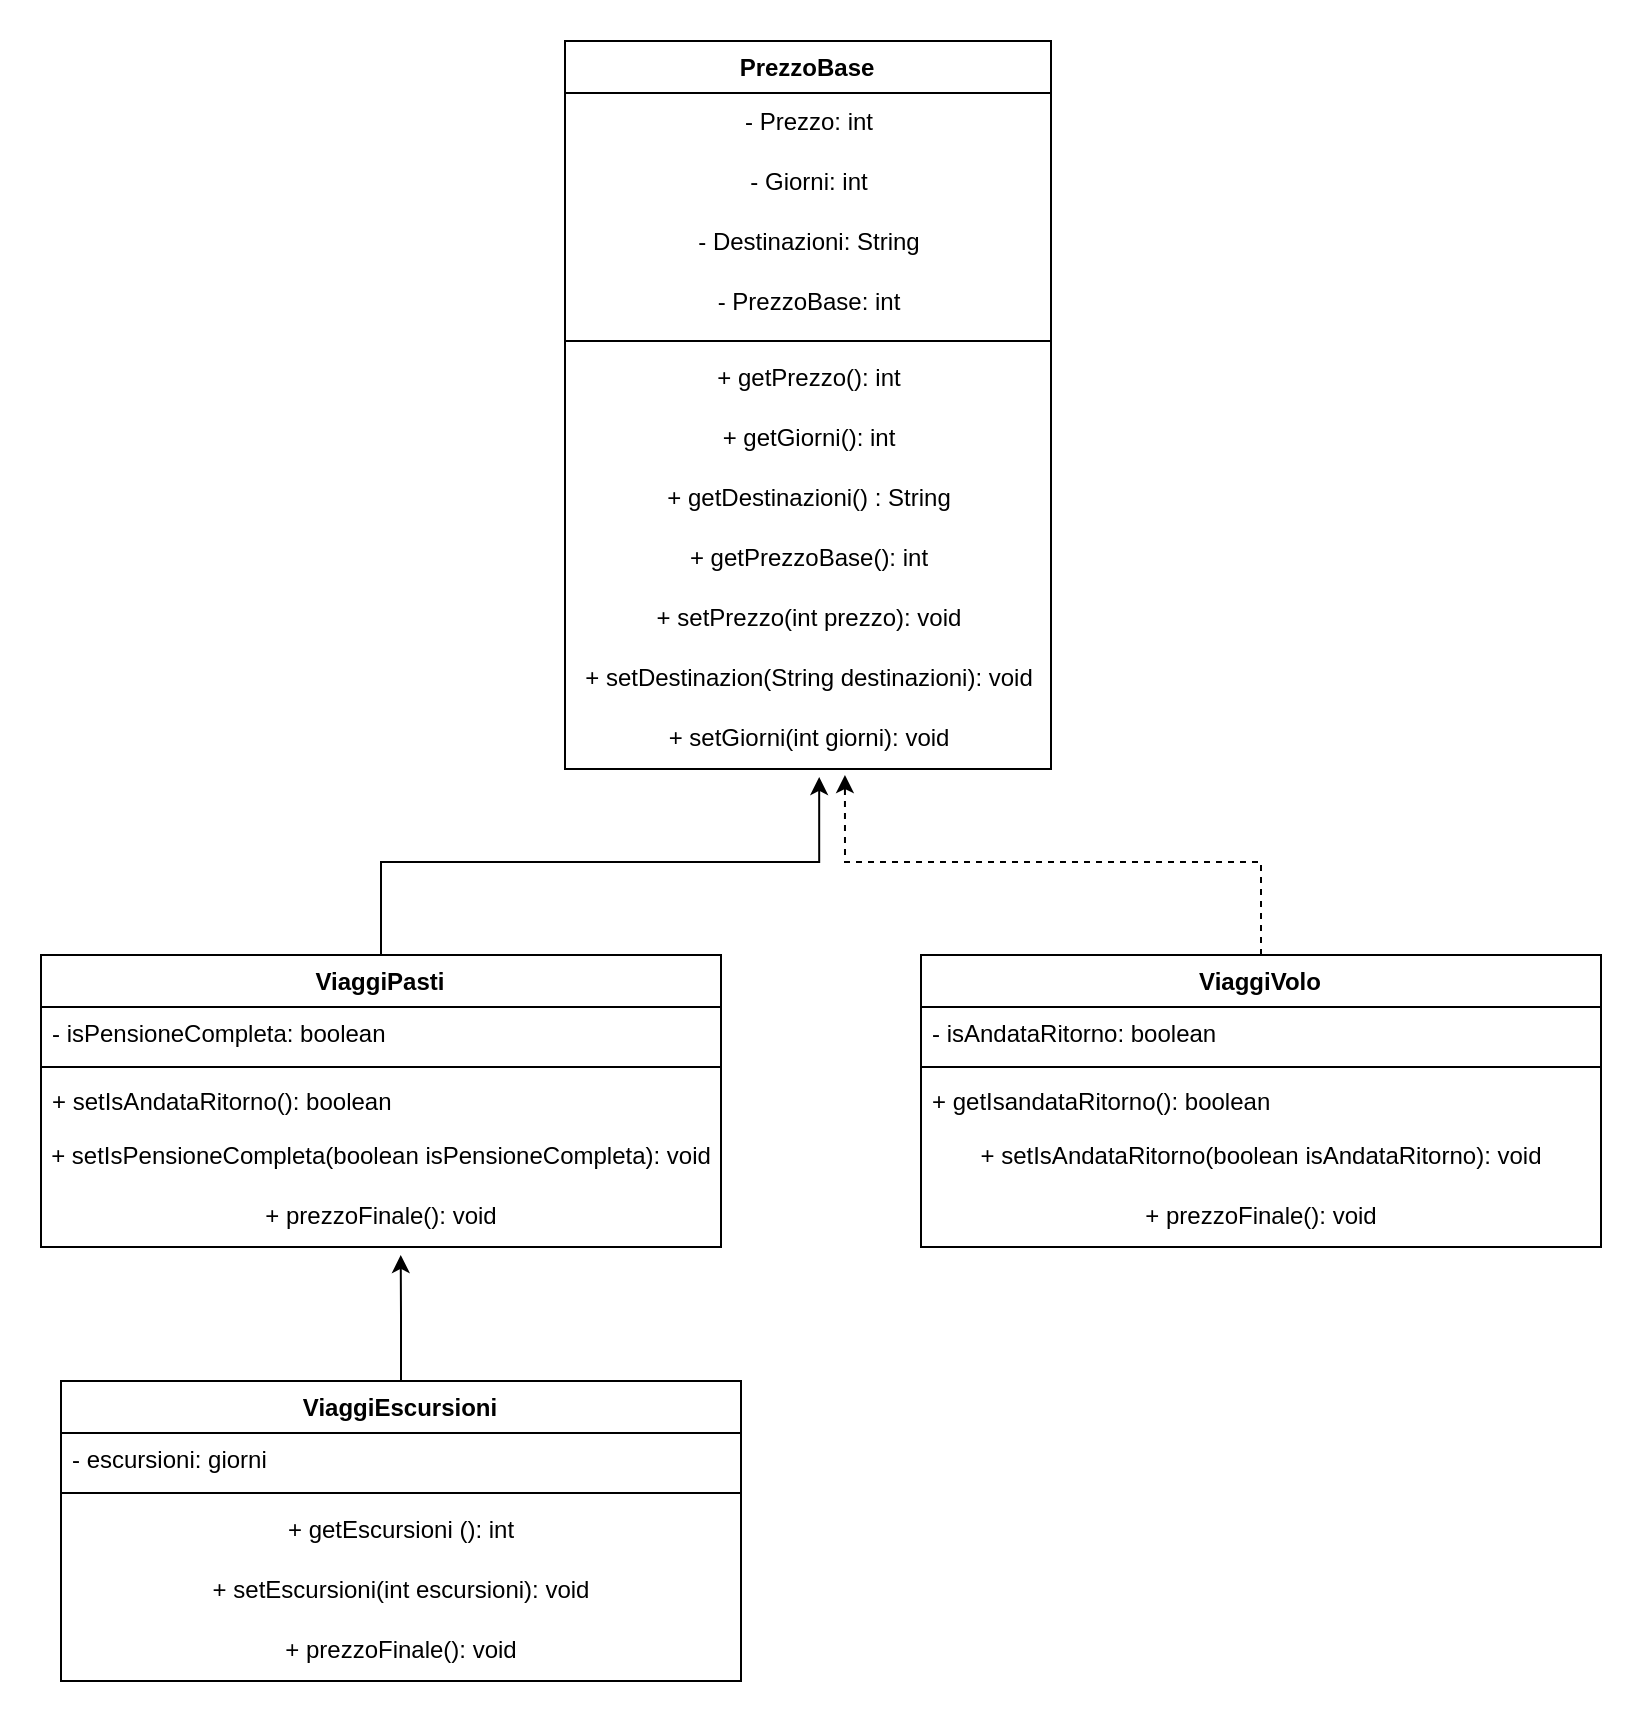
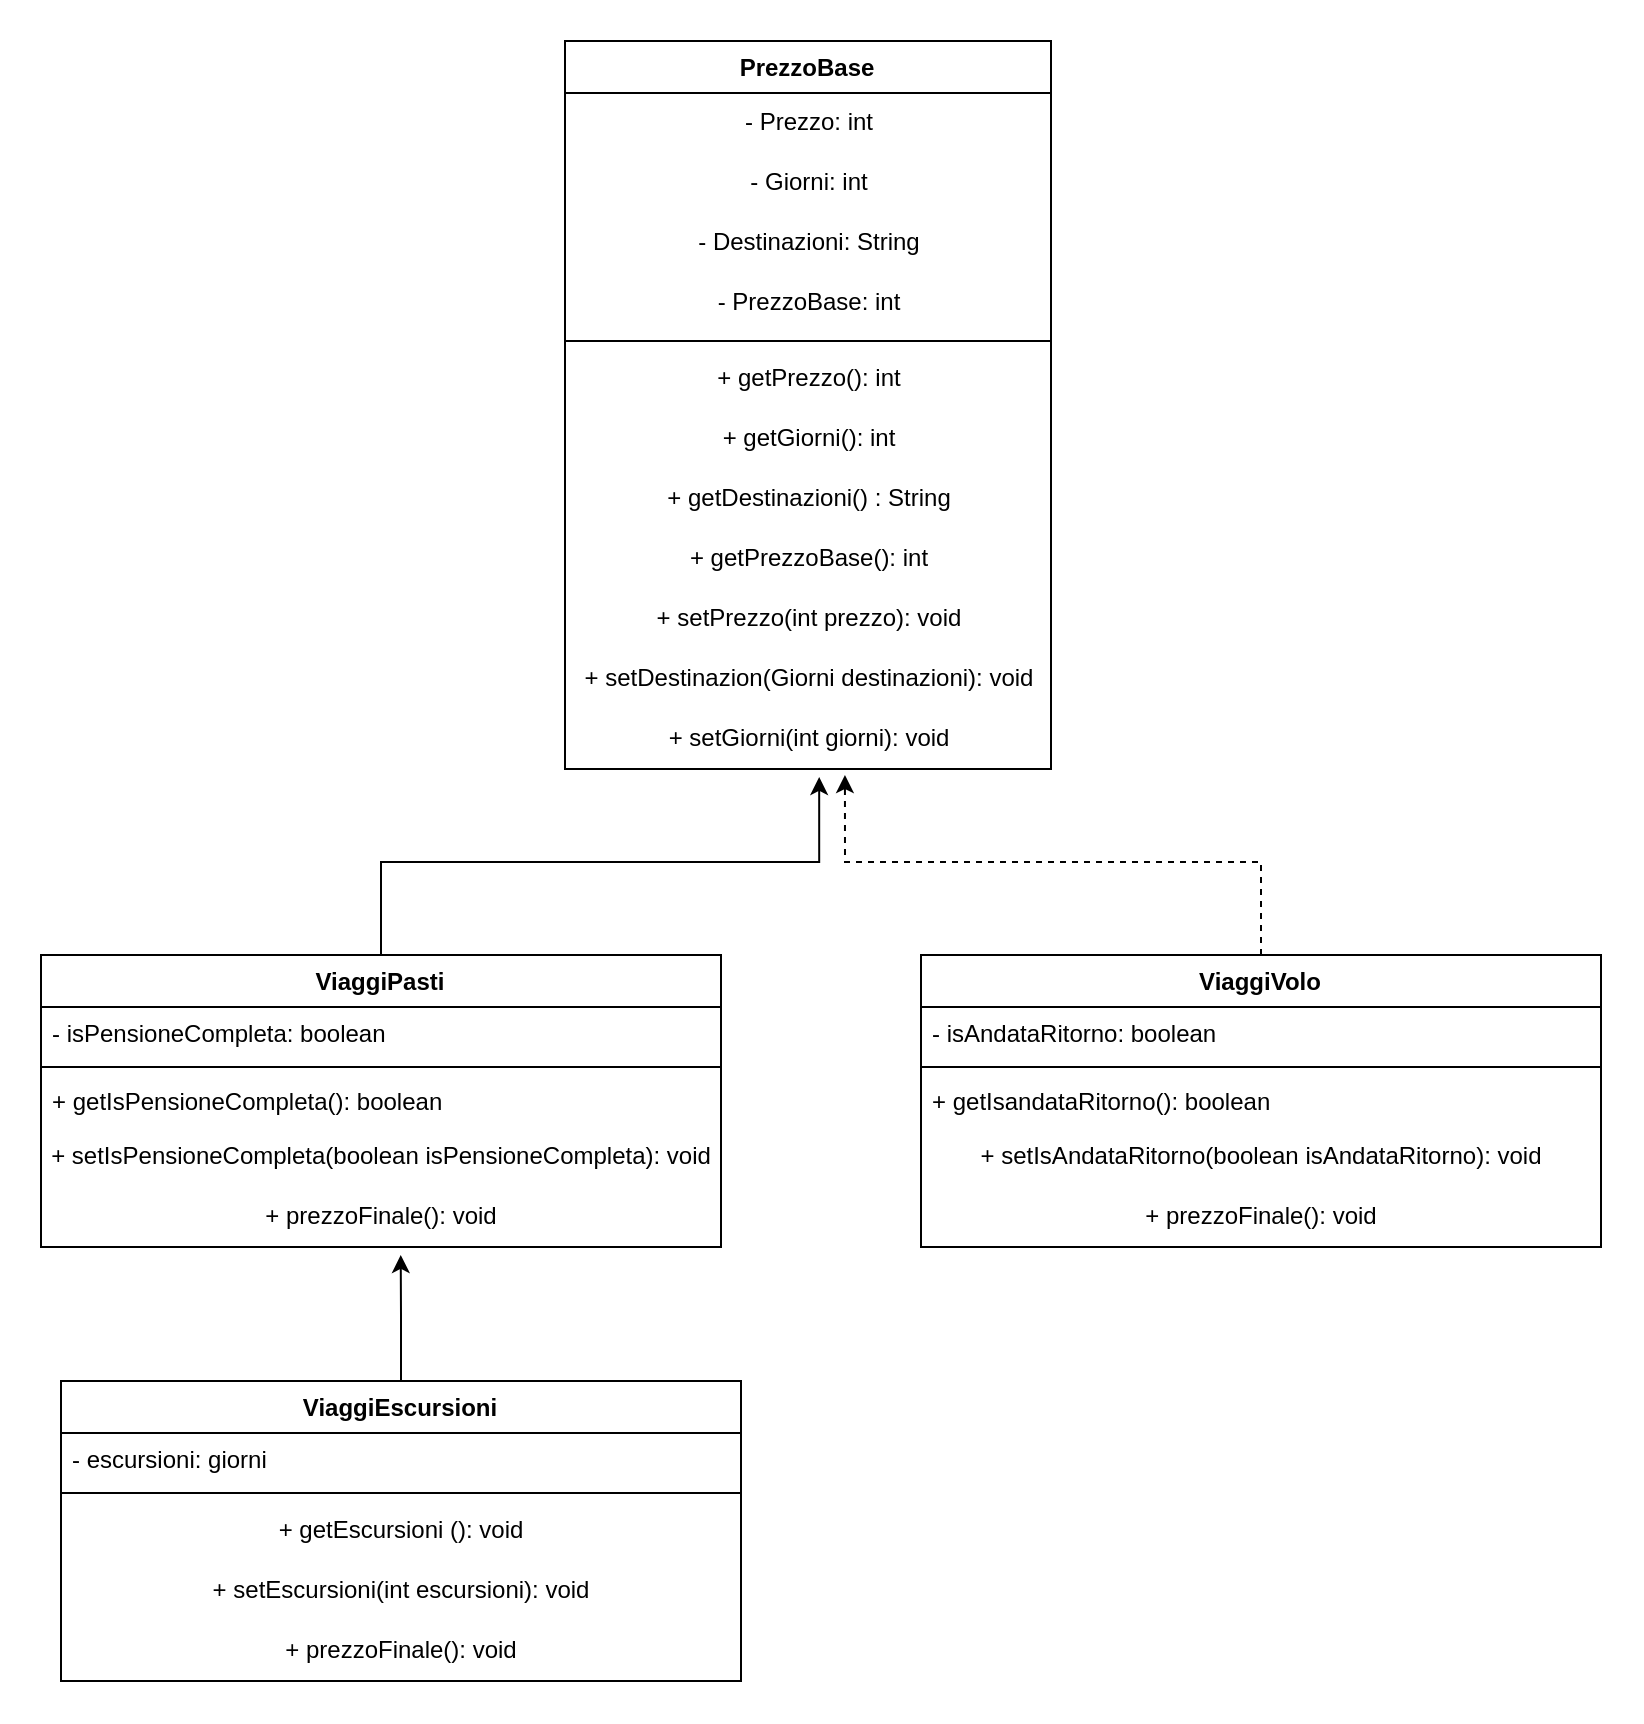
(810, 679) -> (810, 679)
(246, 1103) -> (263, 1103)
(402, 1531) -> (402, 1531)
